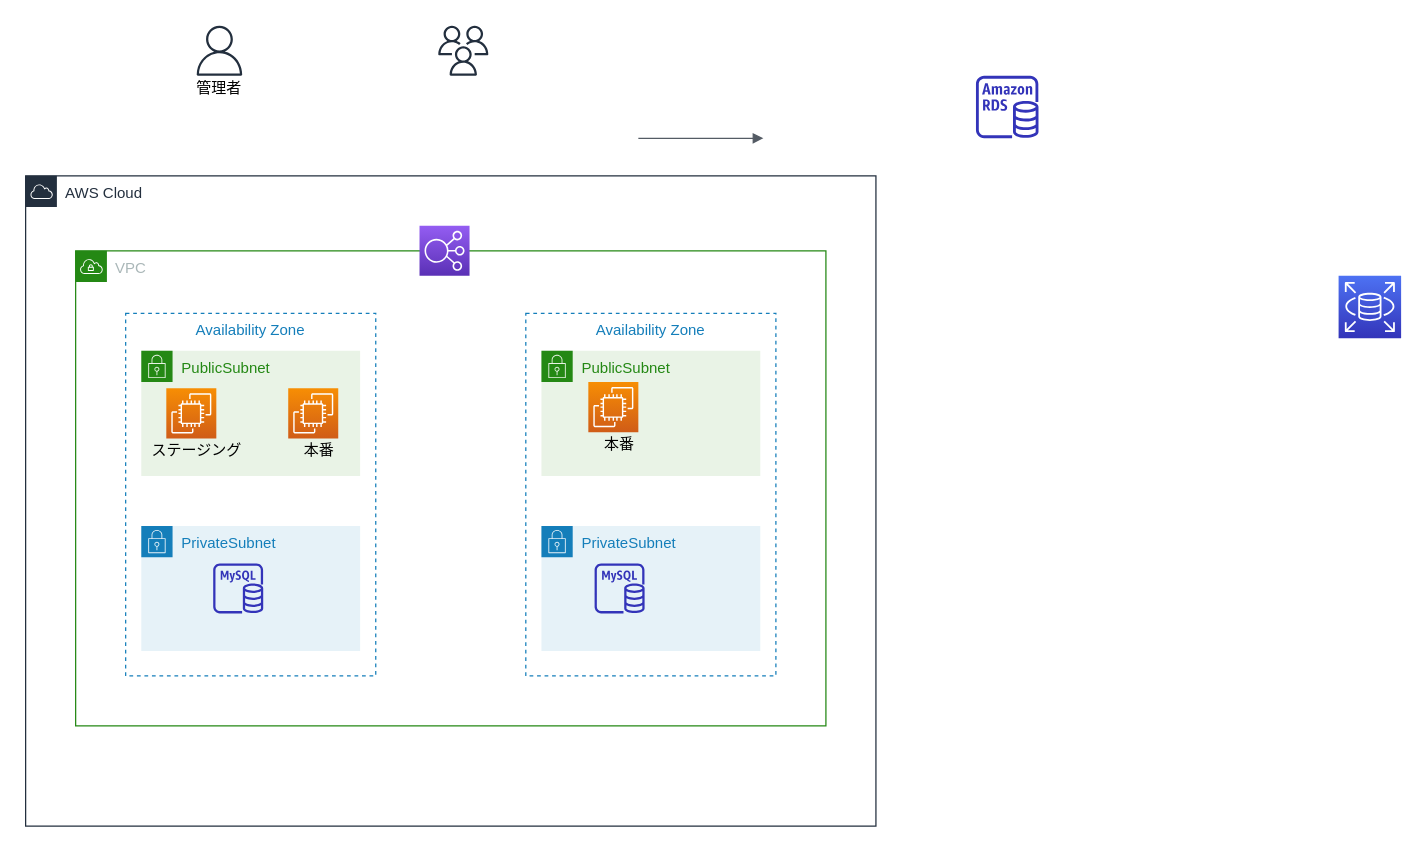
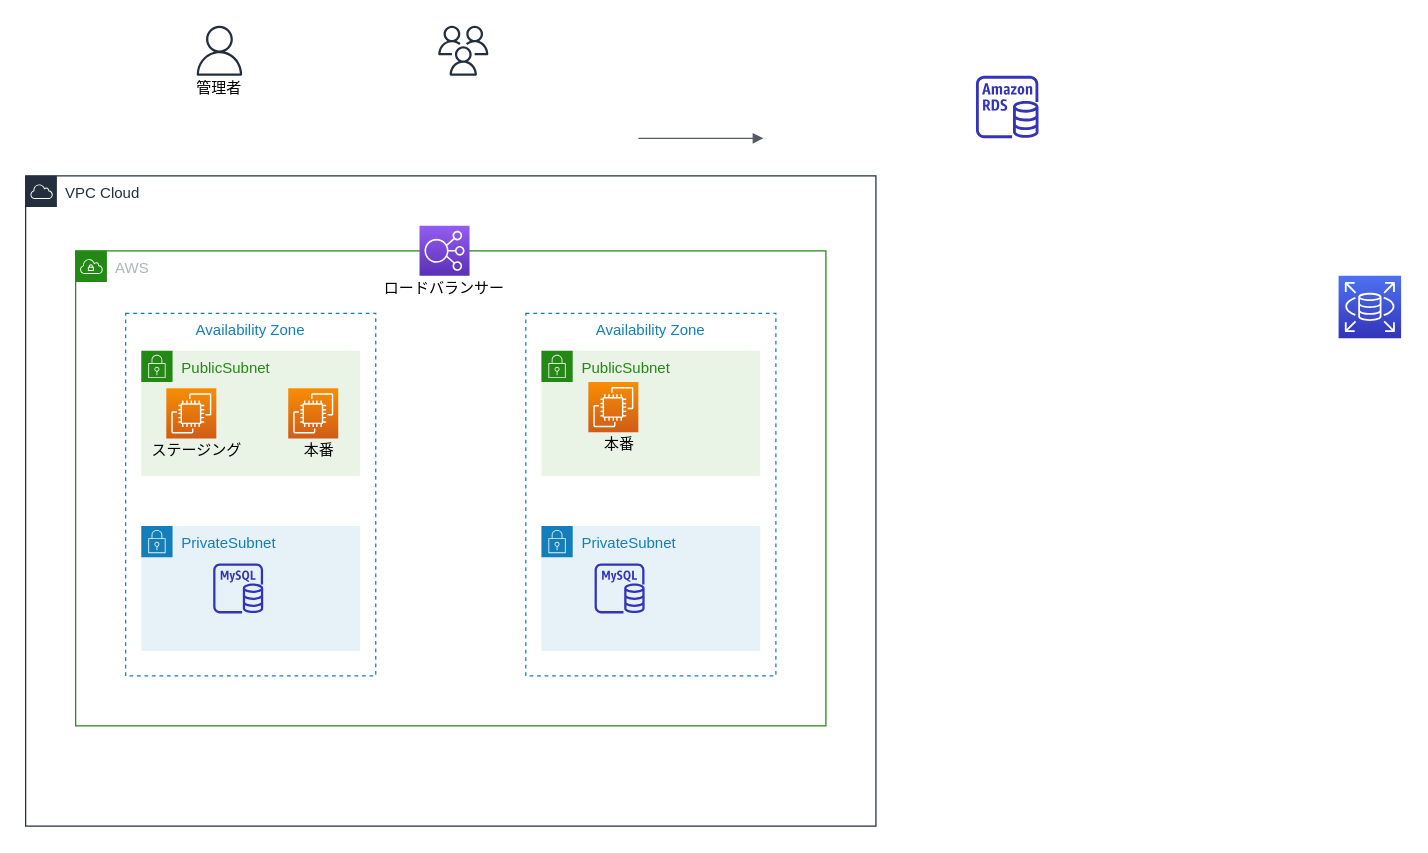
(100, 193) -> (100, 193)
(128, 268) -> (128, 268)
none -> (444, 288)
